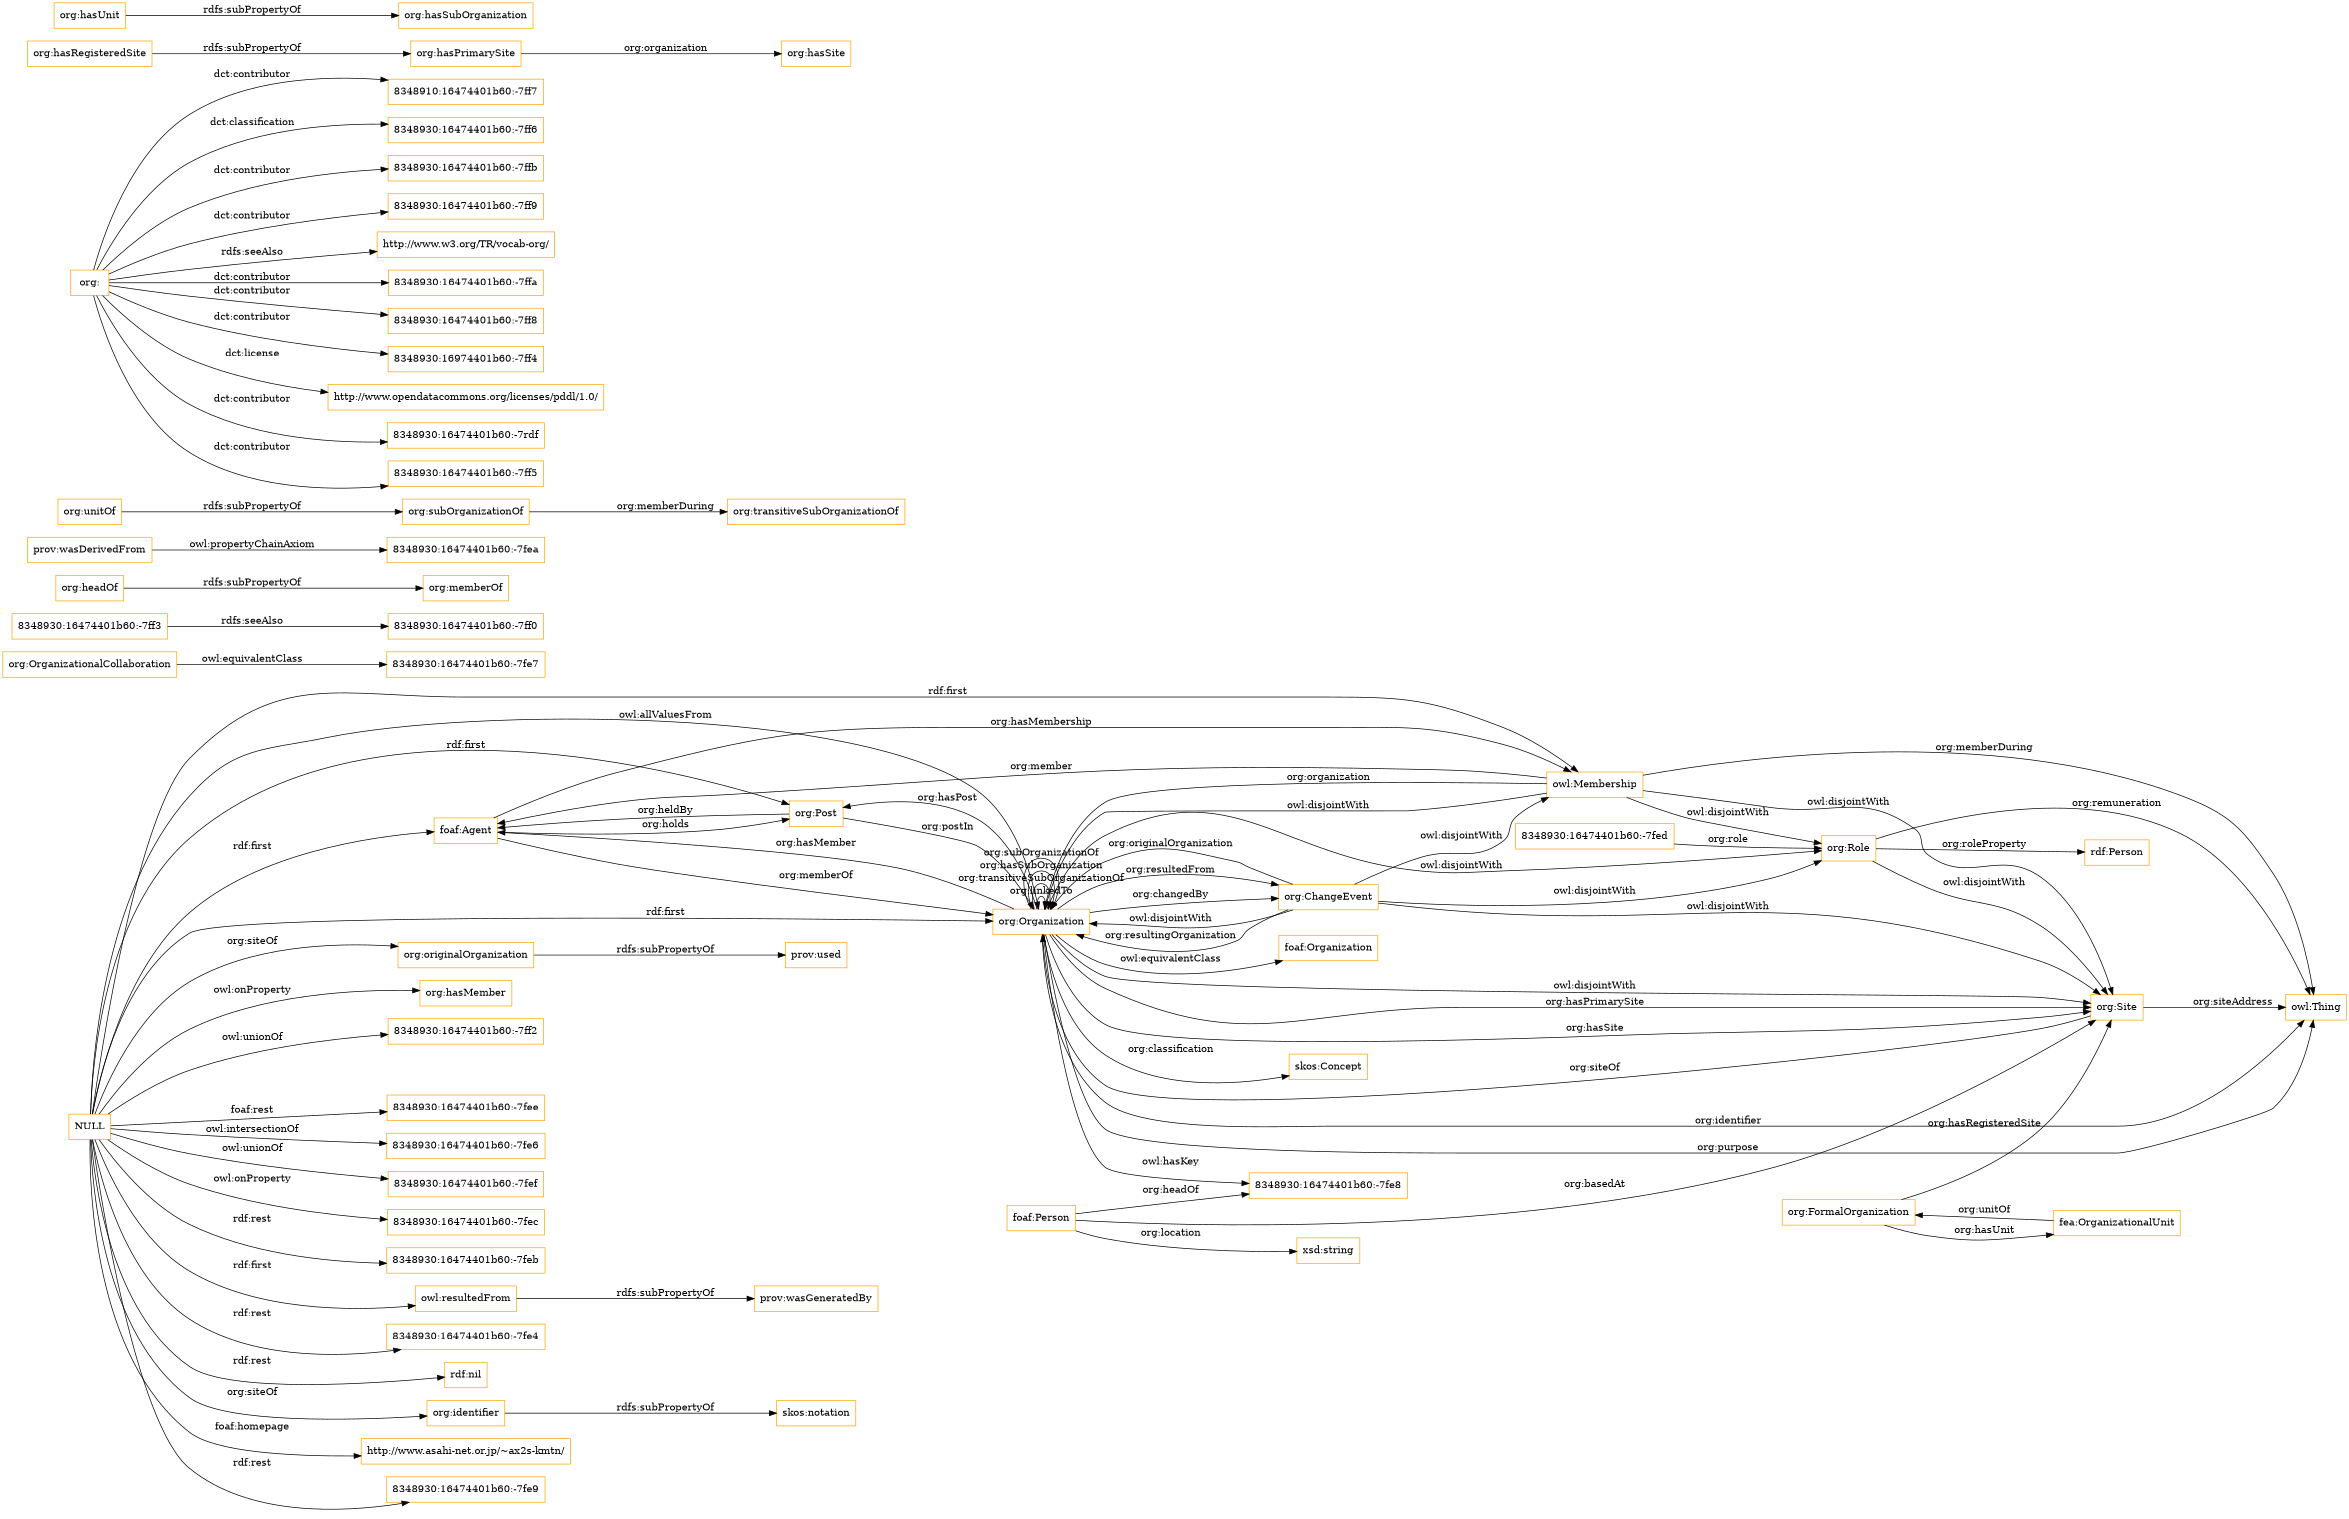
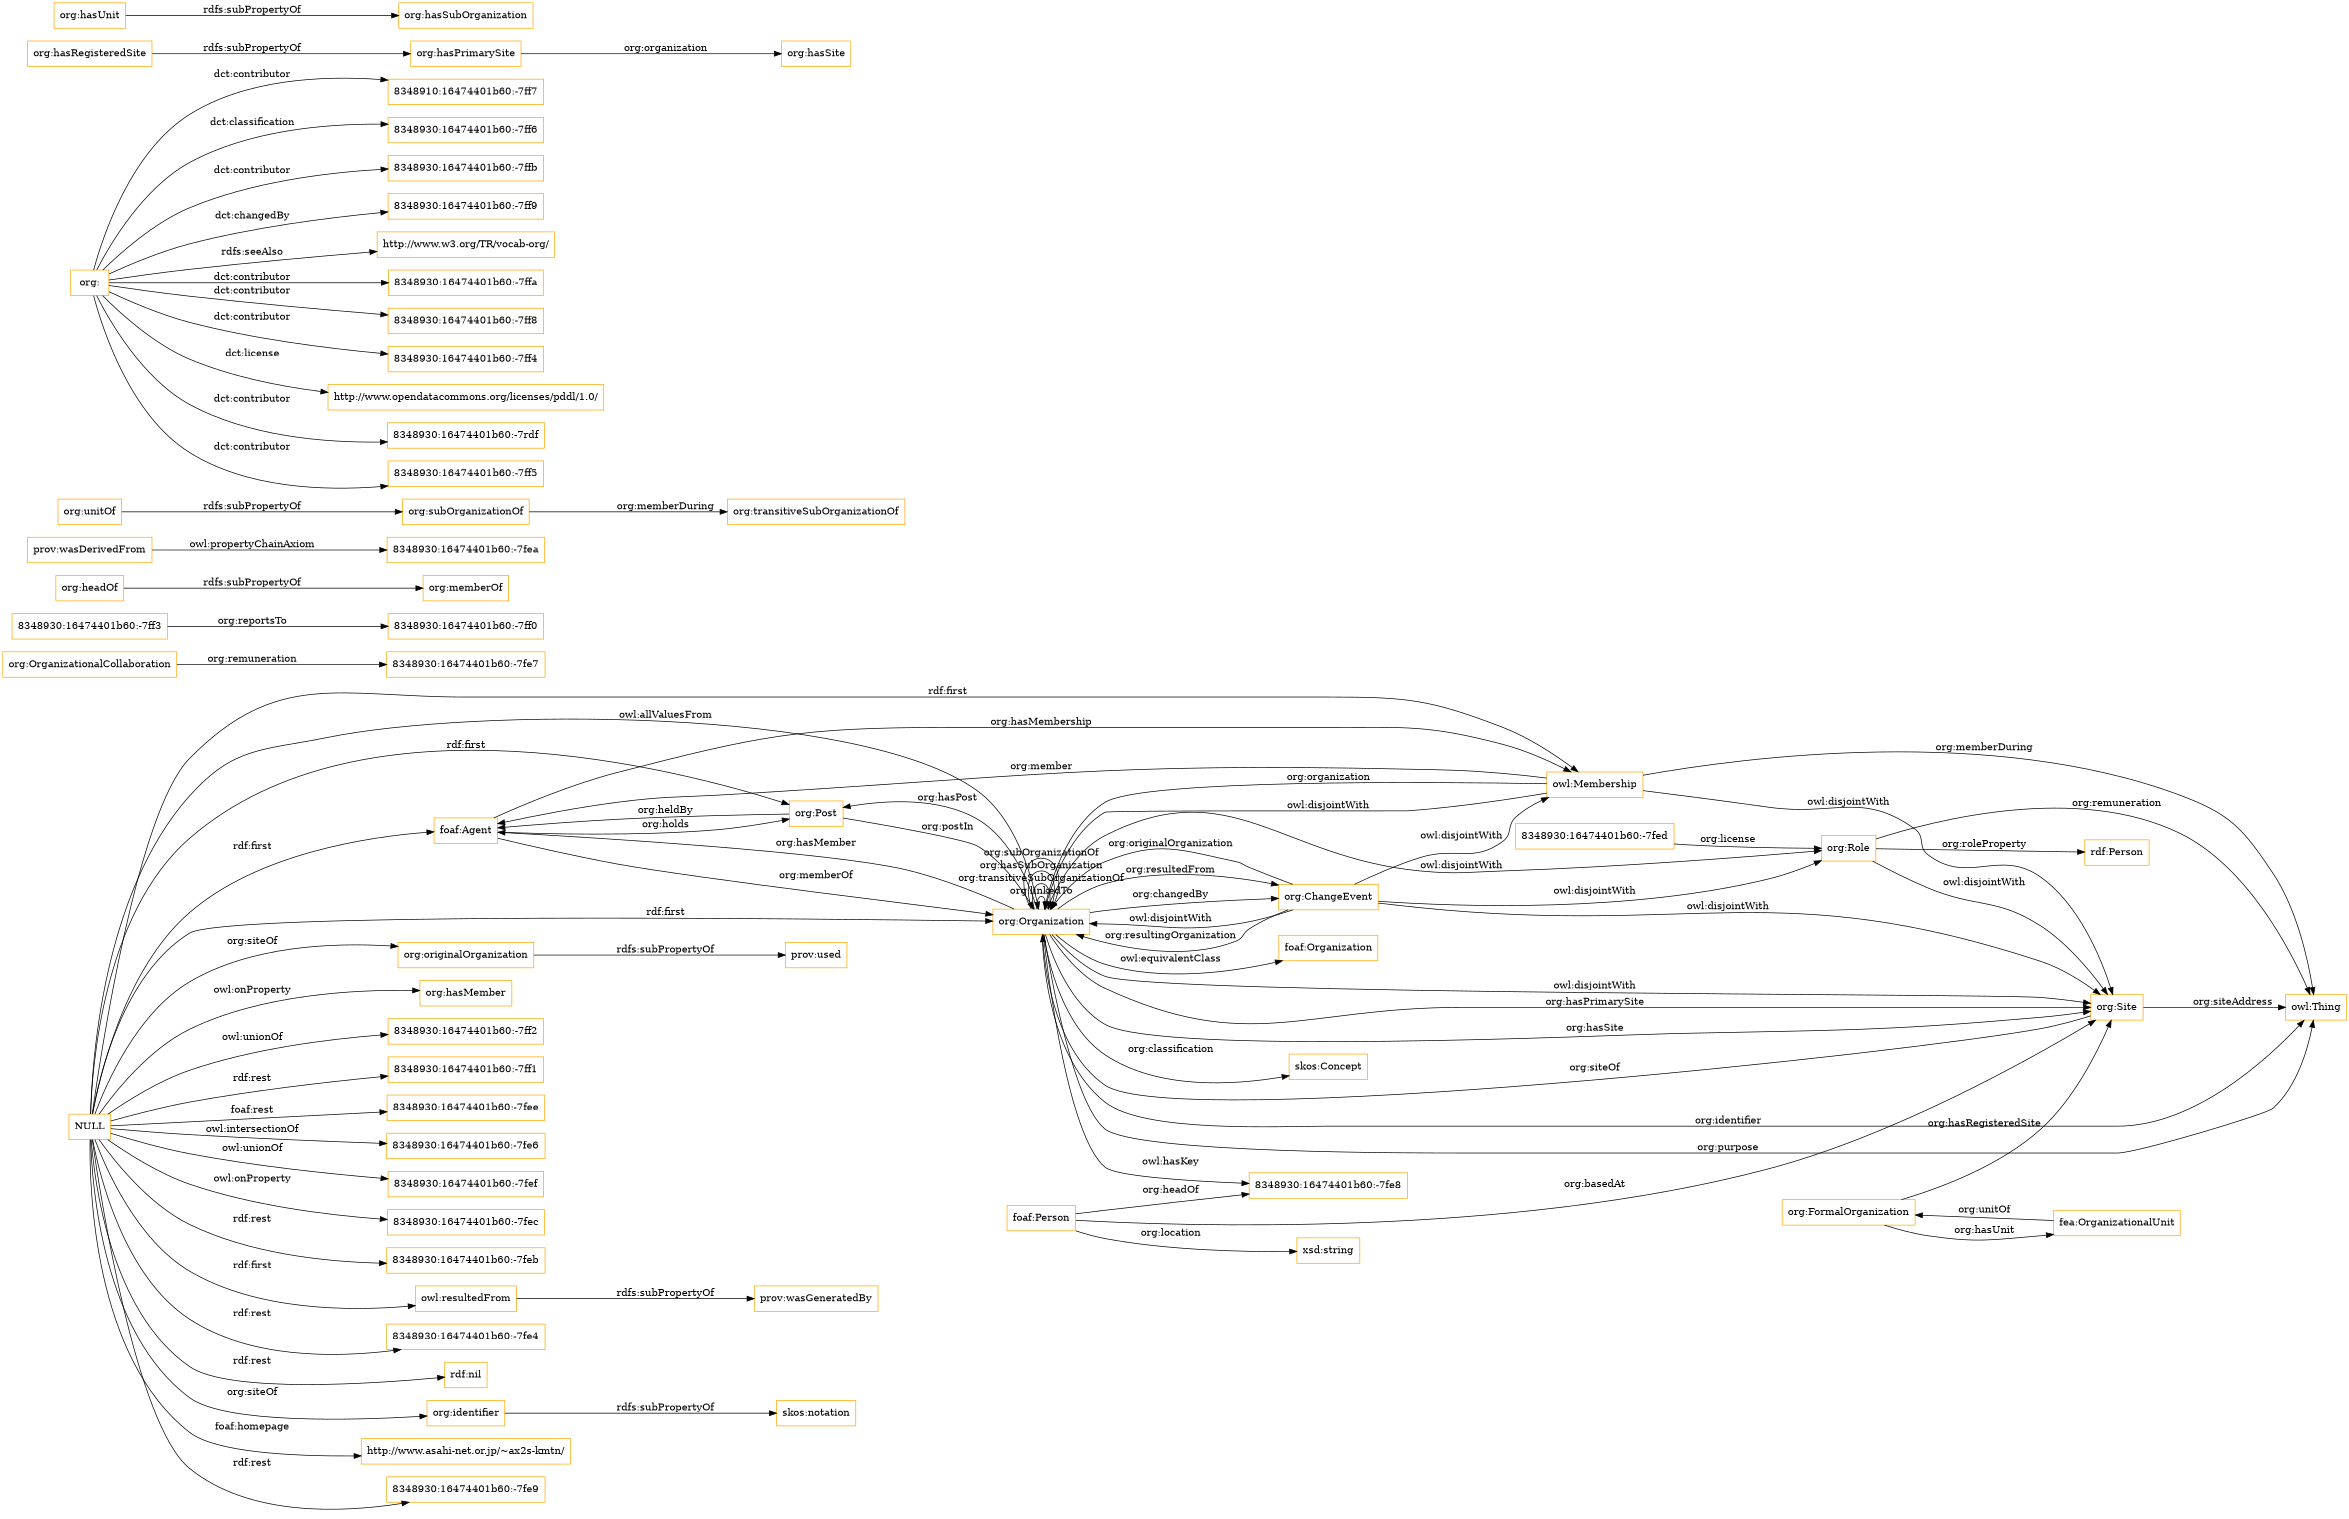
(252, 216) -> (252, 216)
(466, 359) -> (466, 359)
(252, 621) -> (252, 621)
(252, 659) -> (252, 659)
(1719, 825) -> none
(1728, 839) -> (1728, 839)
none -> (466, 1070)
